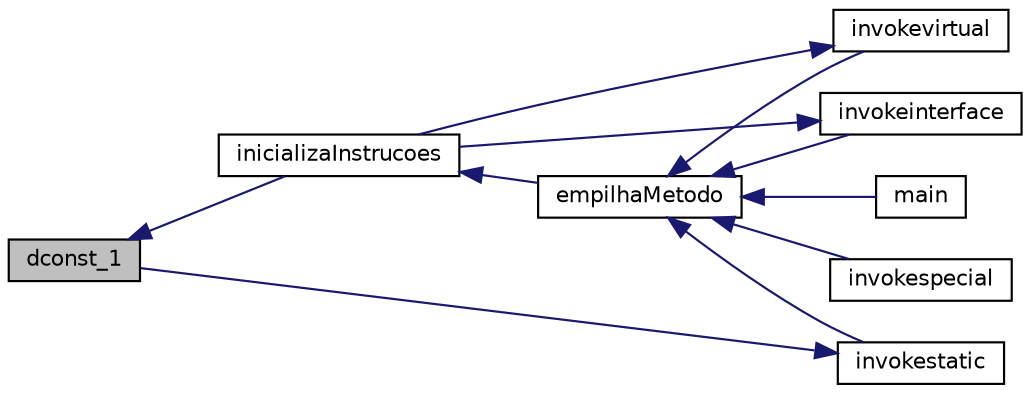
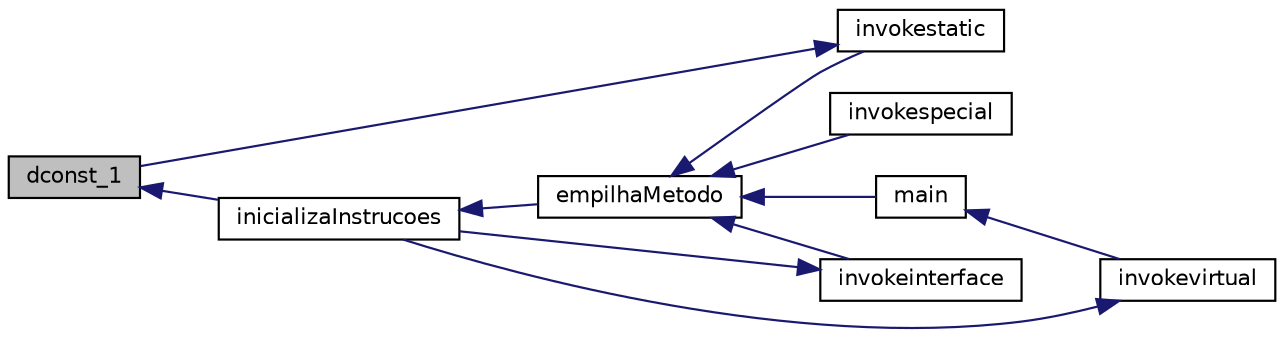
(772, 102) -> (1053, 238)
